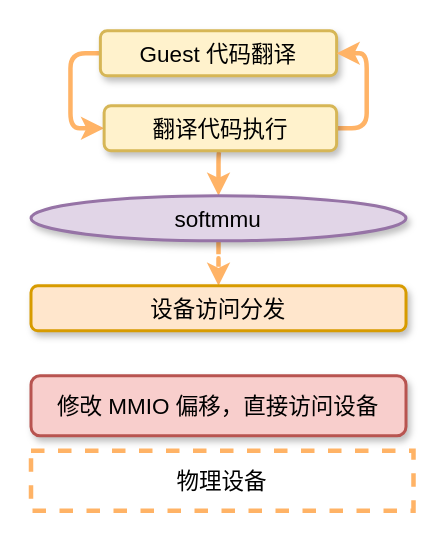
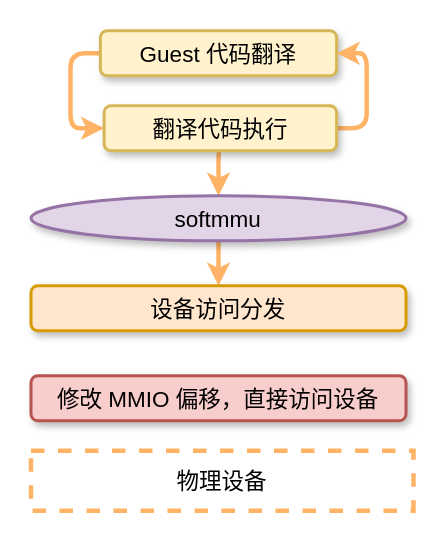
(218, 265) -> (218, 265)
(218, 406) -> (218, 398)
